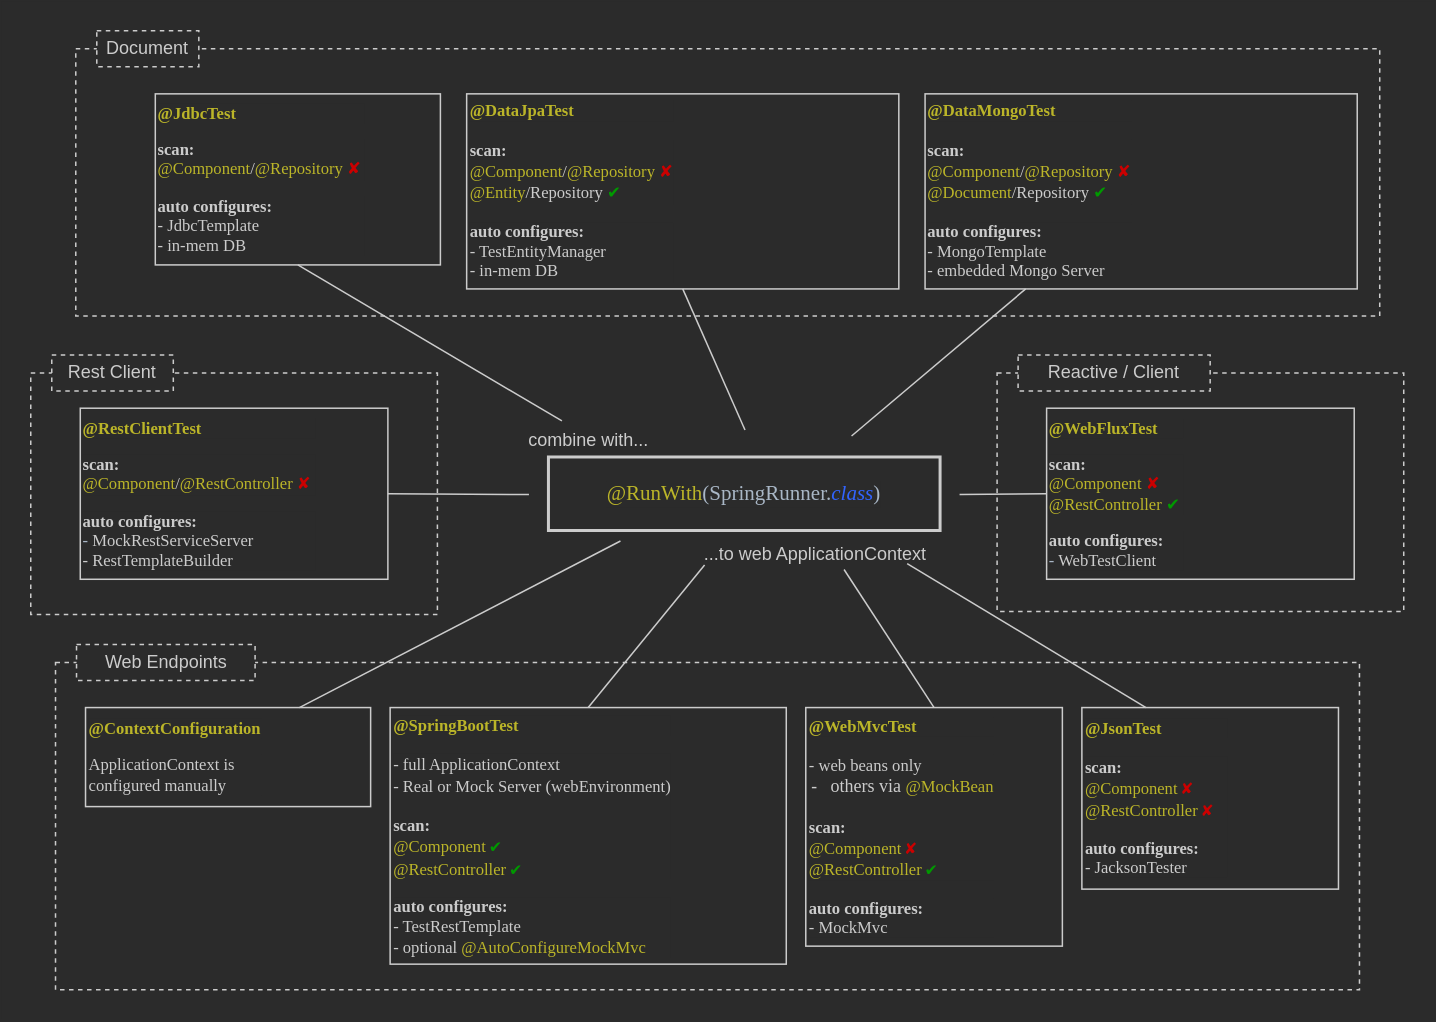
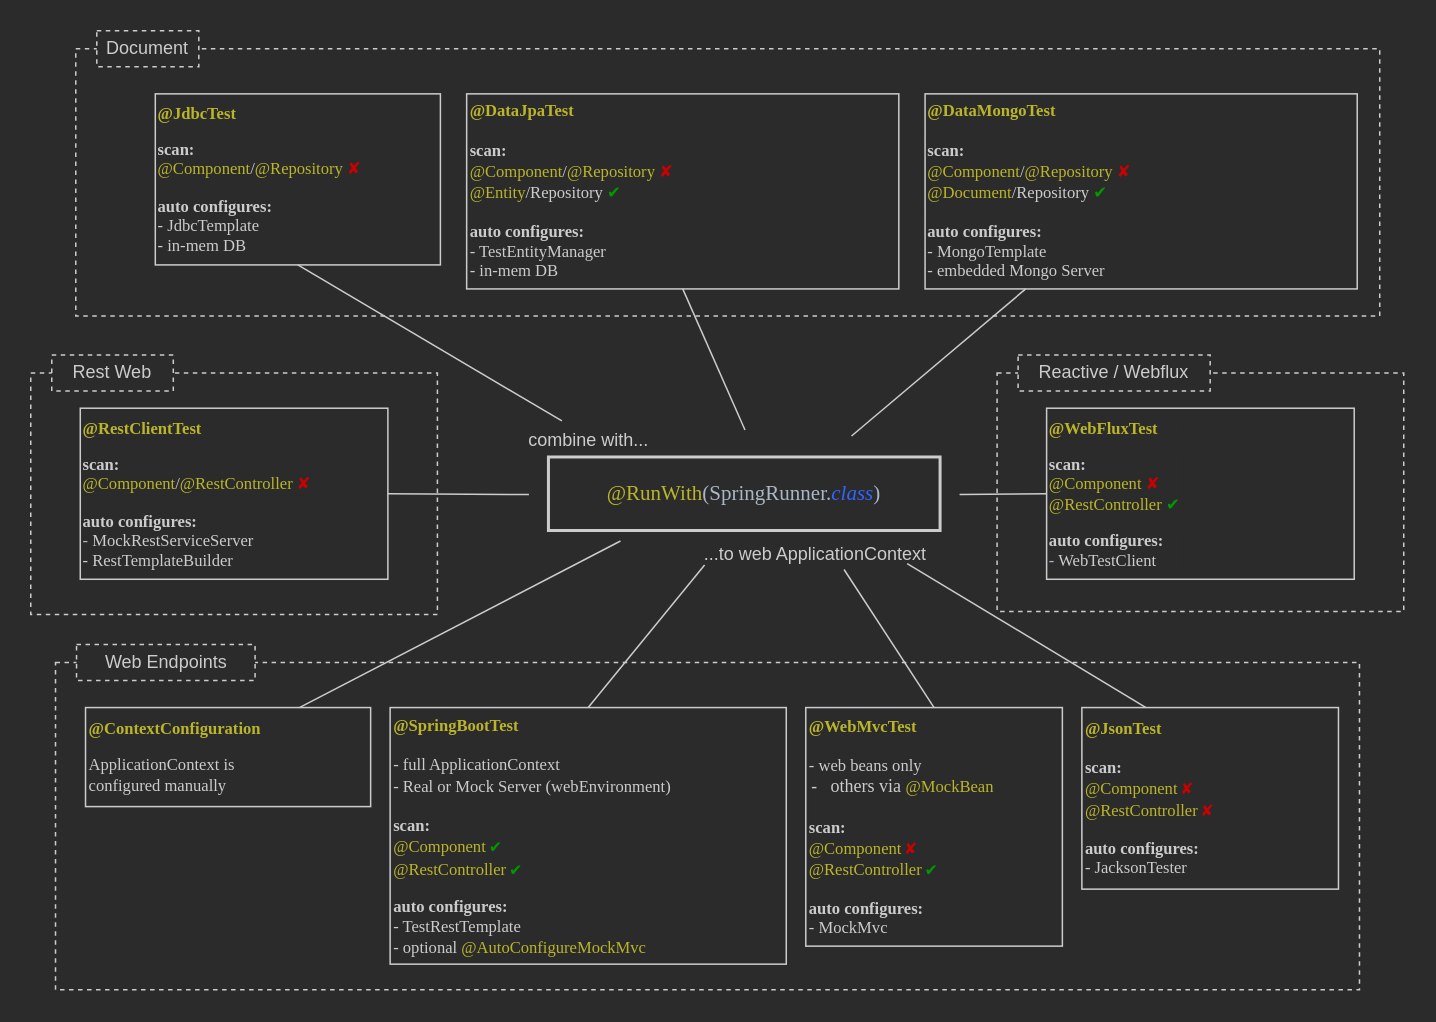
(113, 373) -> (113, 373)
(1114, 373) -> (1114, 373)
